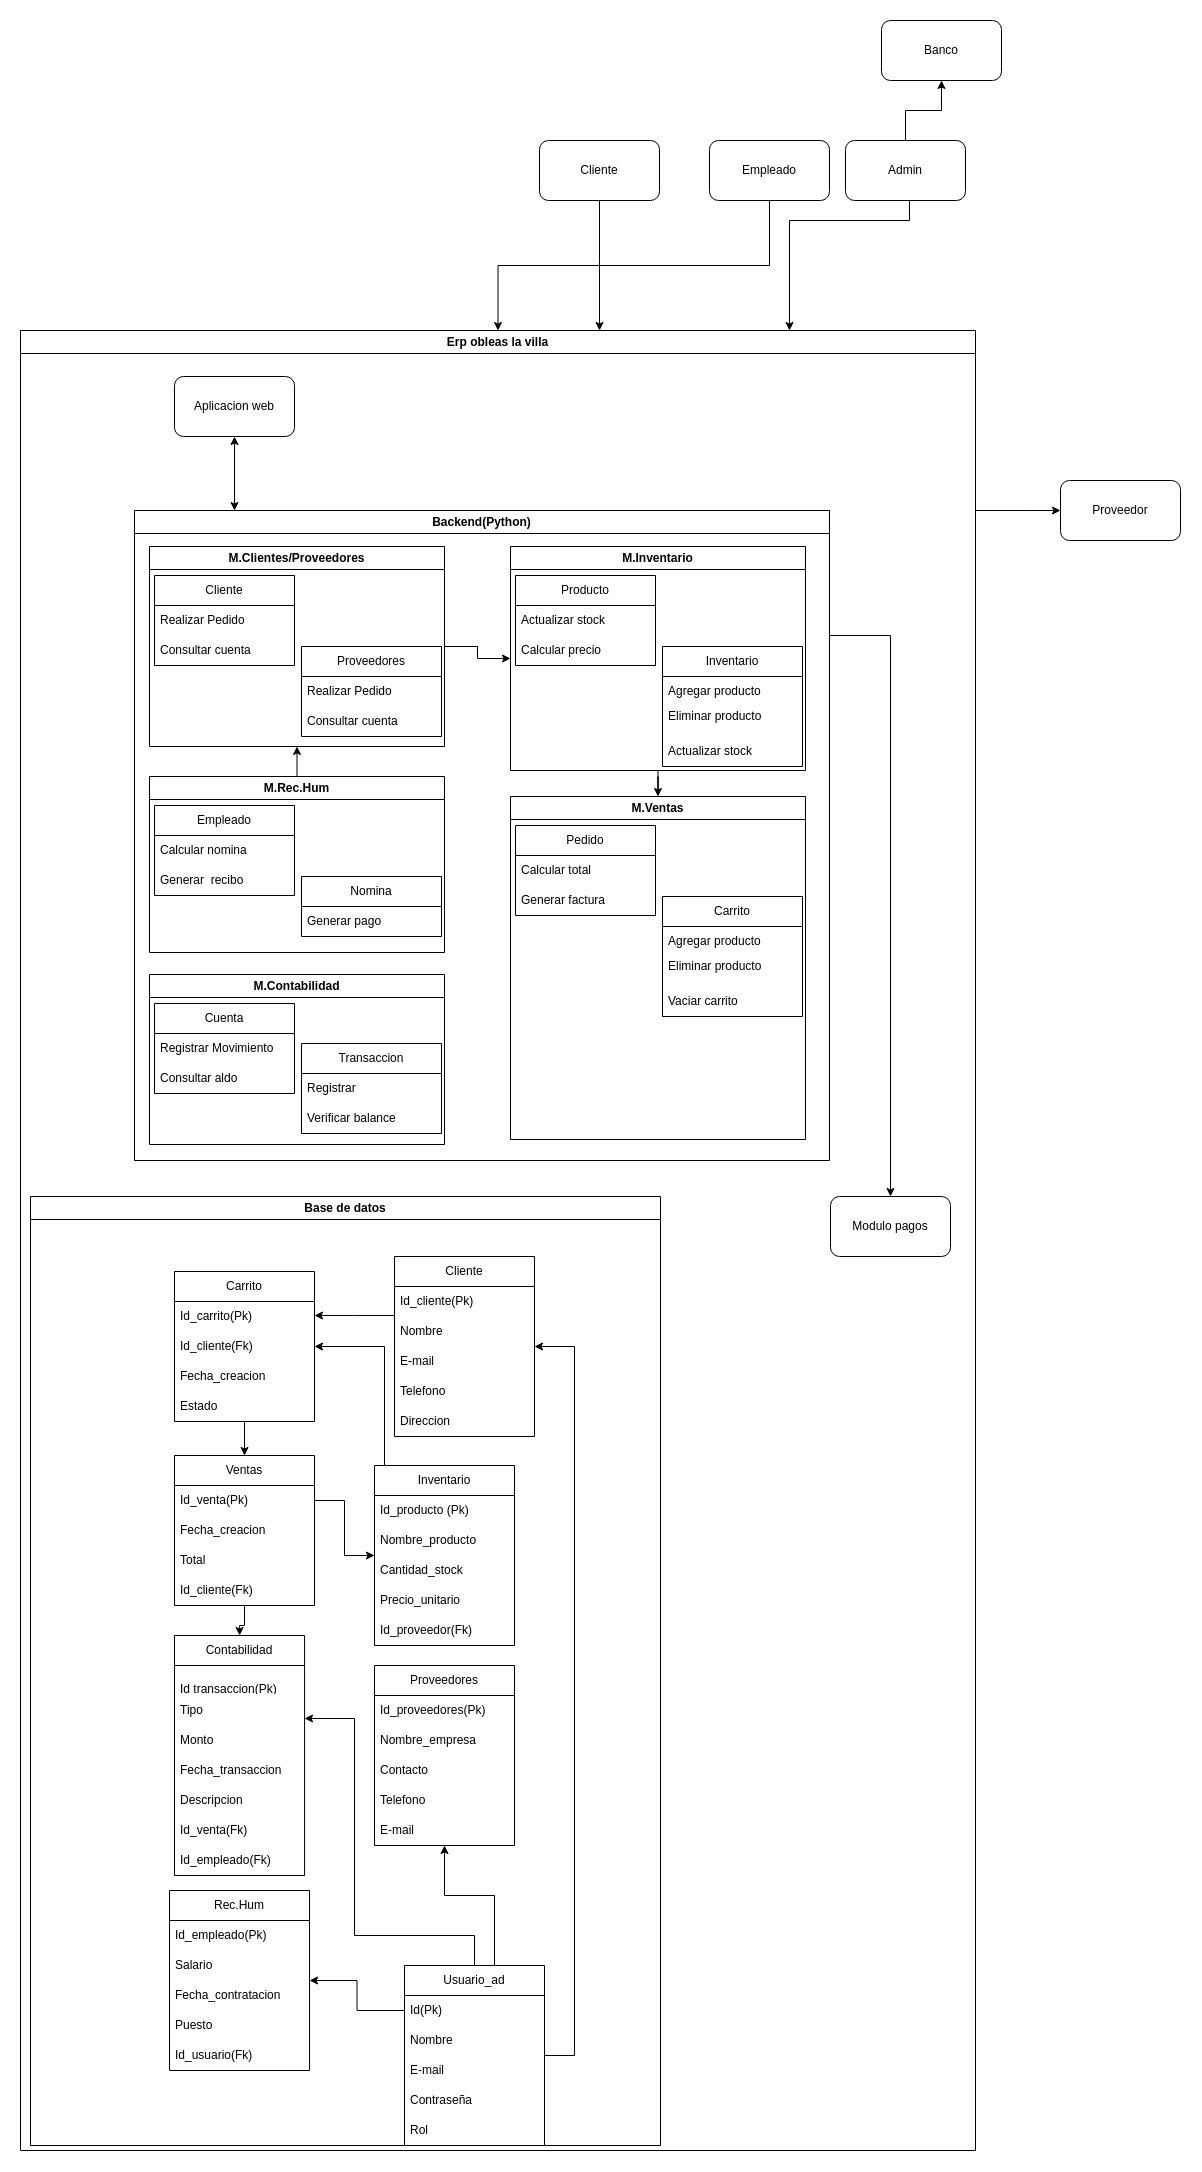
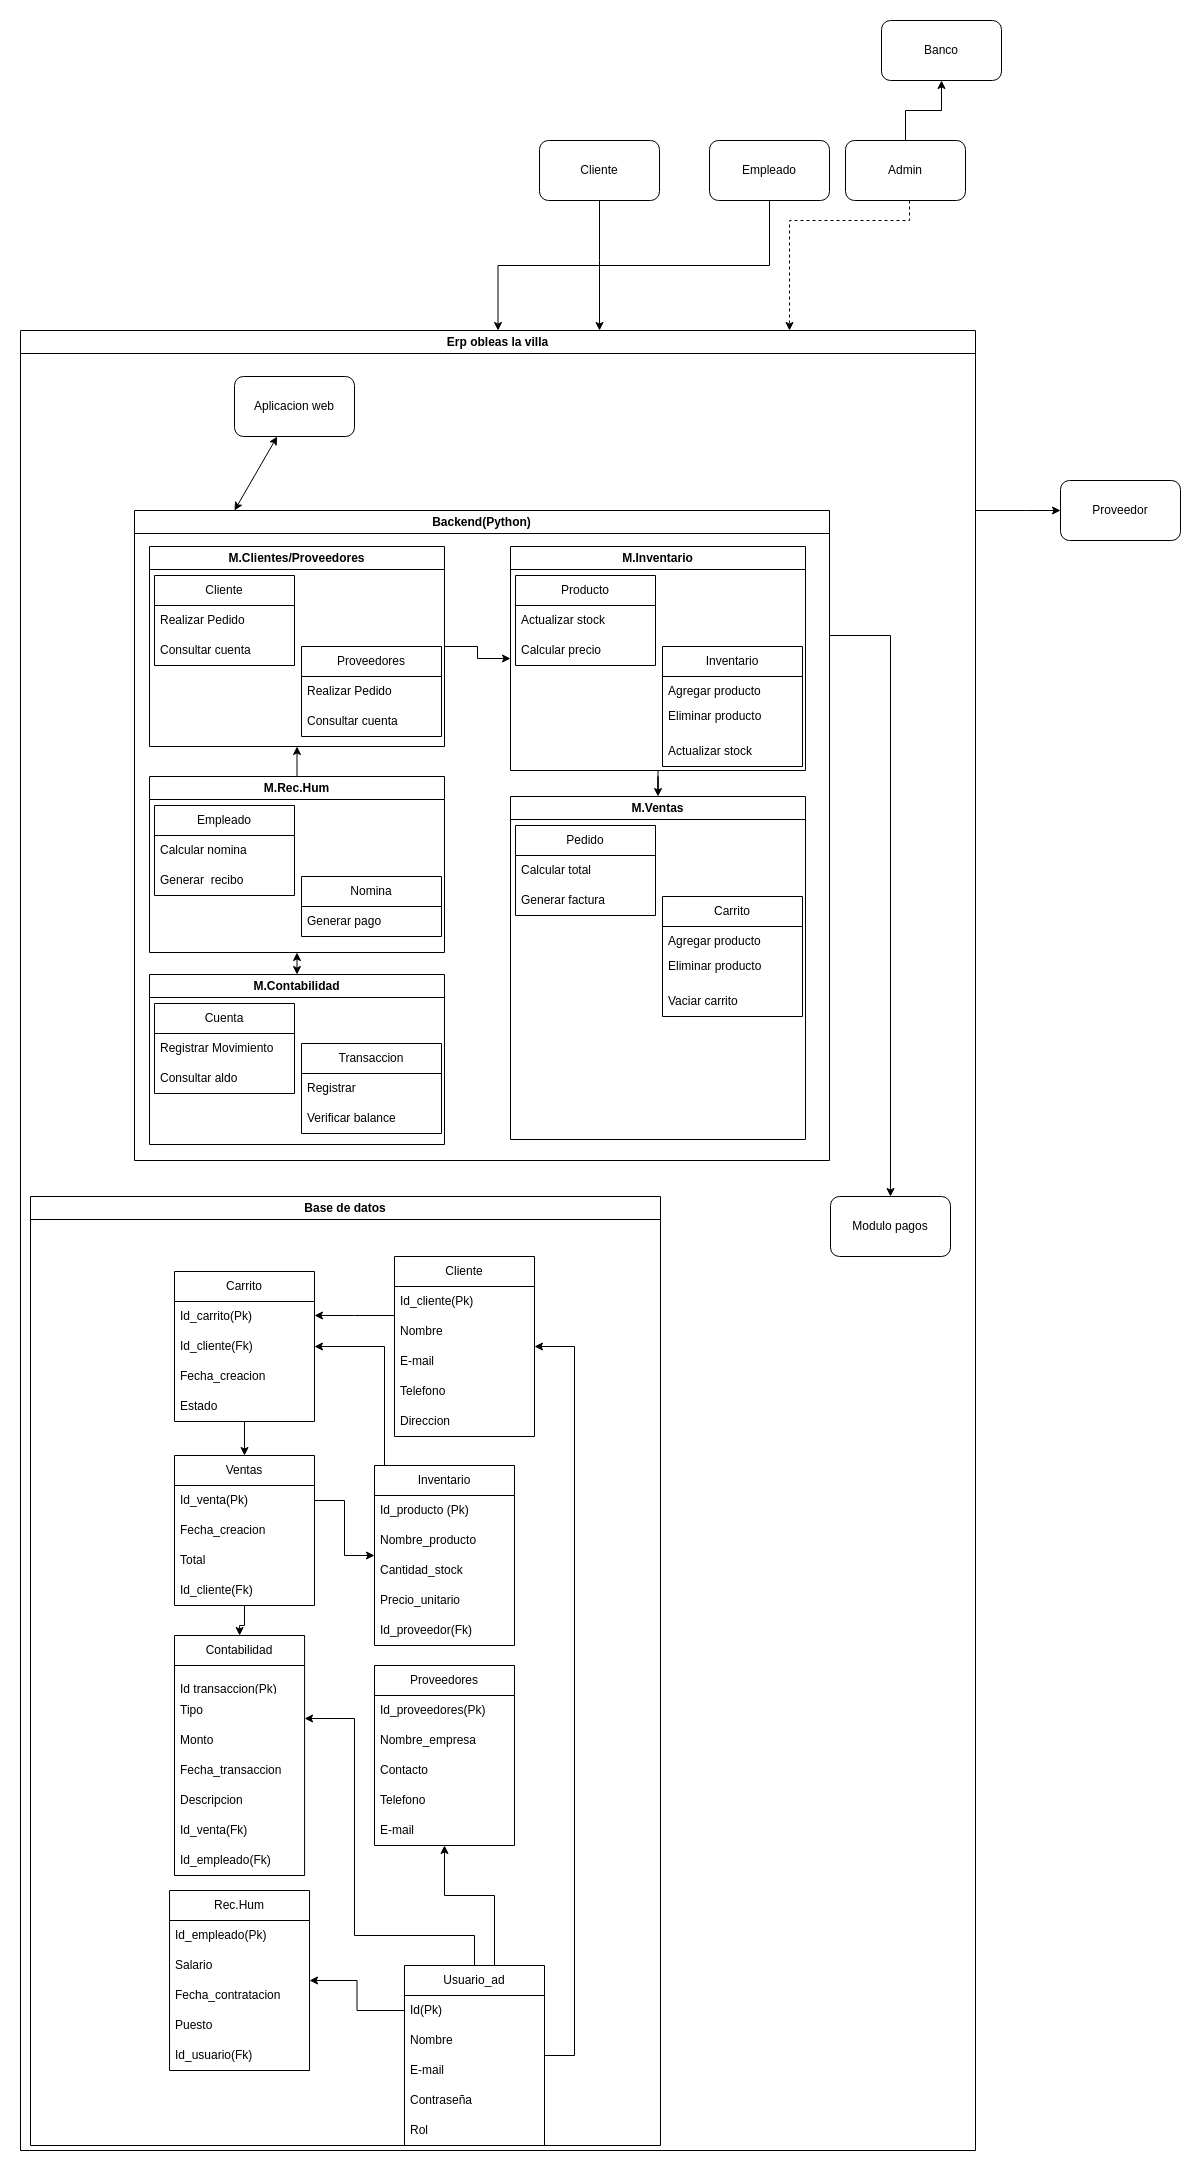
(809, 221) -> (809, 221)
(235, 407) -> (295, 407)
none -> (297, 963)
